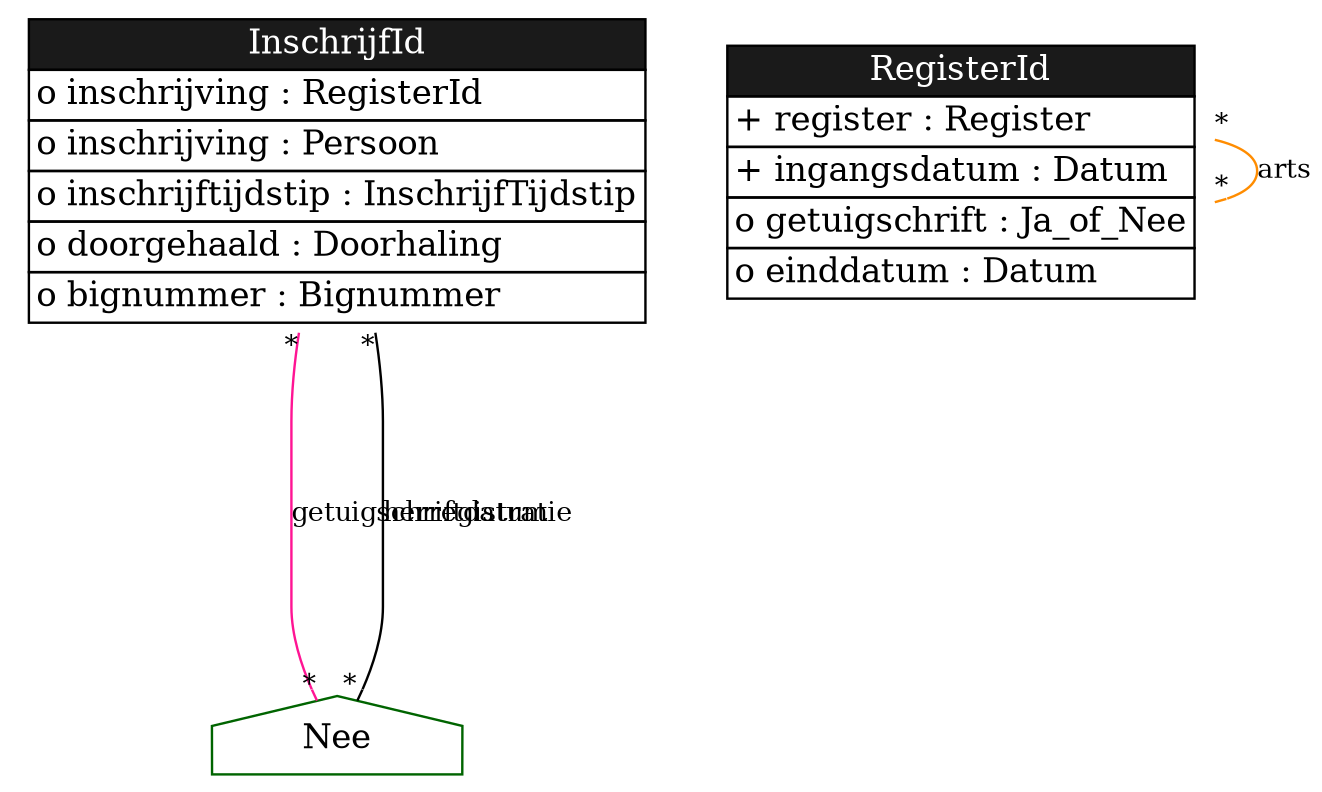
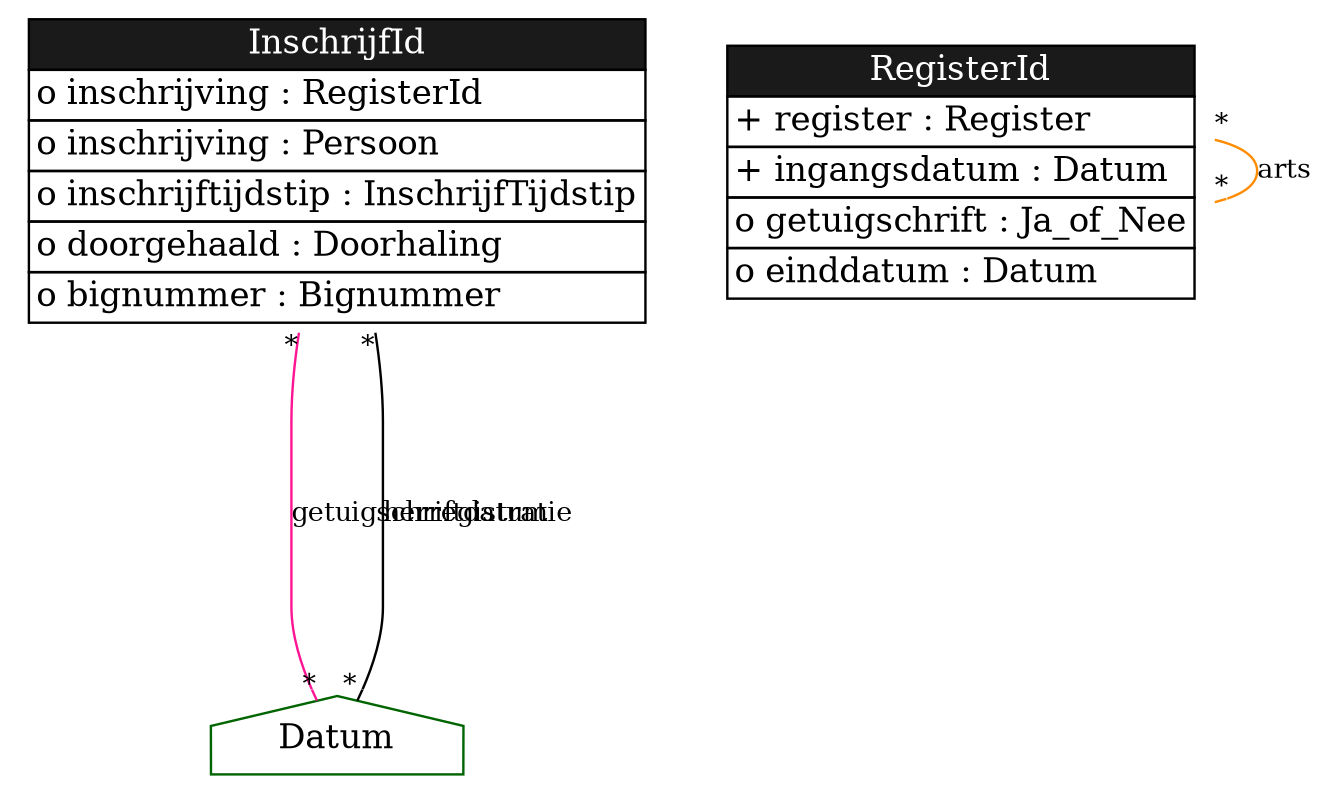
(337, 739) -> (337, 739)
